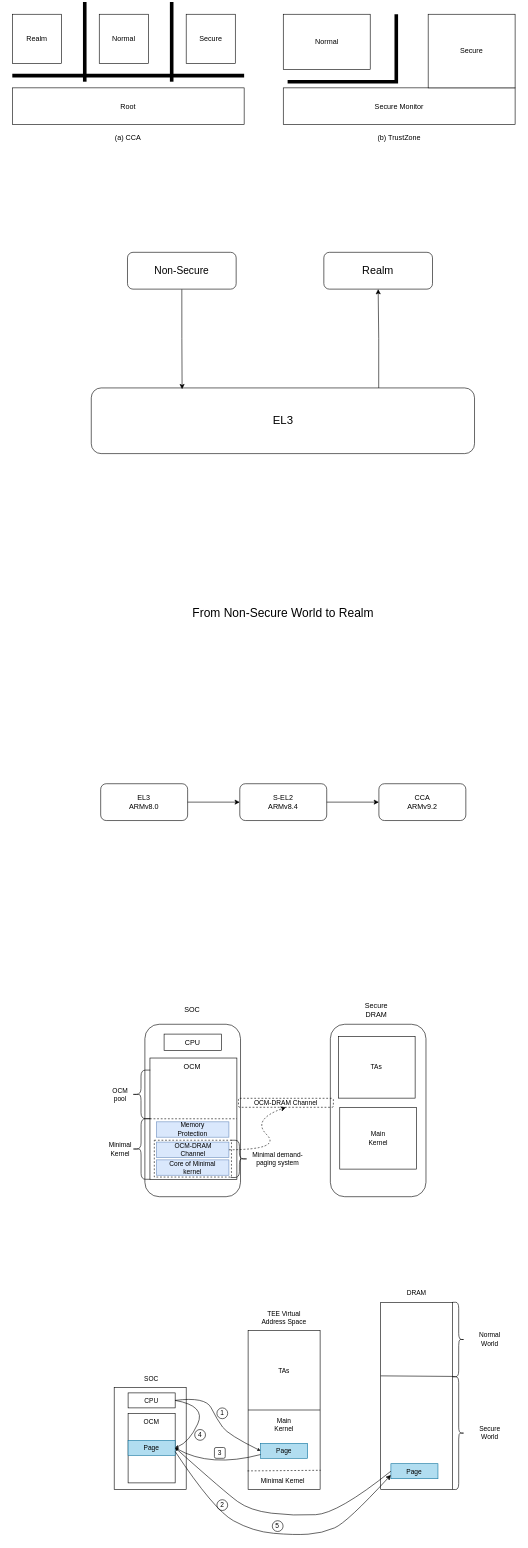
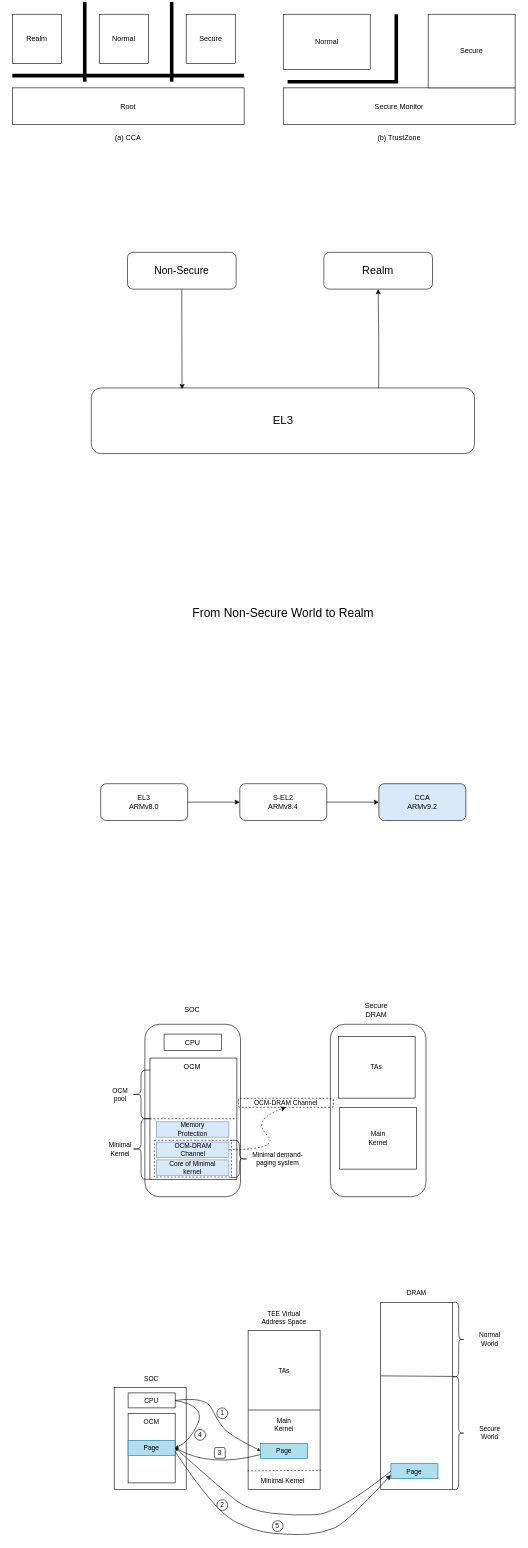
(422, 802) -> (422, 802)
